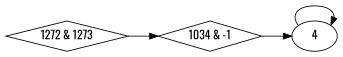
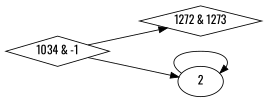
(139, 36) -> (123, 37)
(315, 36) -> (201, 82)
